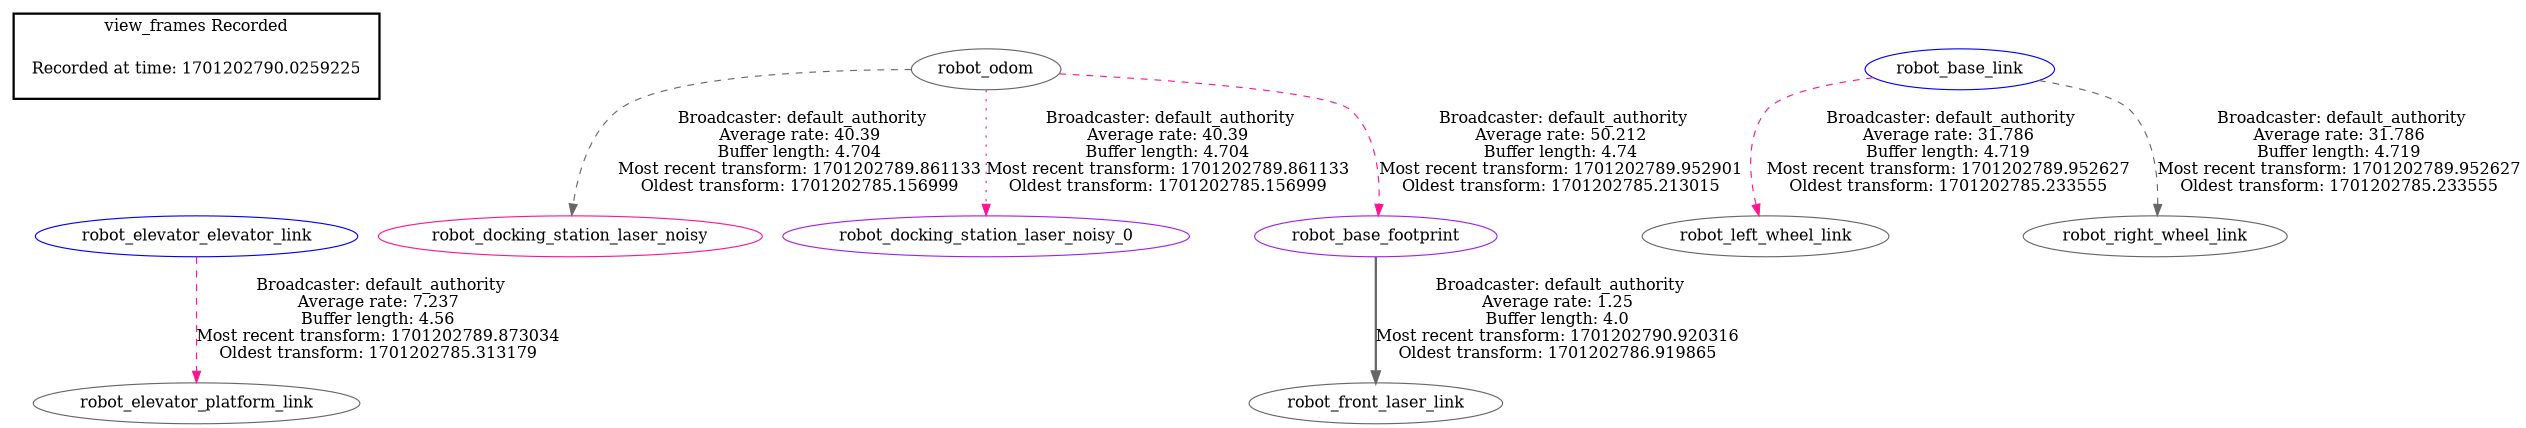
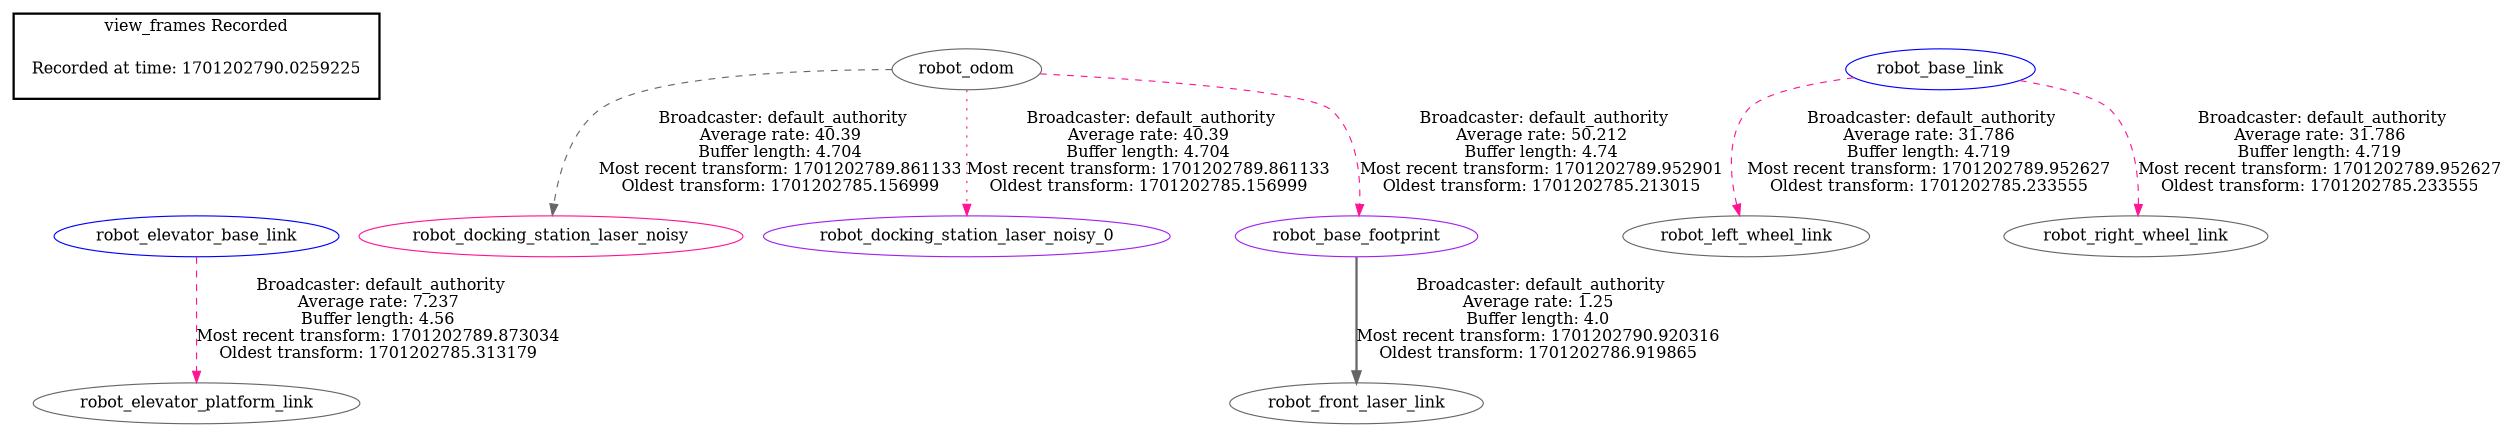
(2131, 112) -> (2112, 112)
(197, 236) -> (197, 236)
